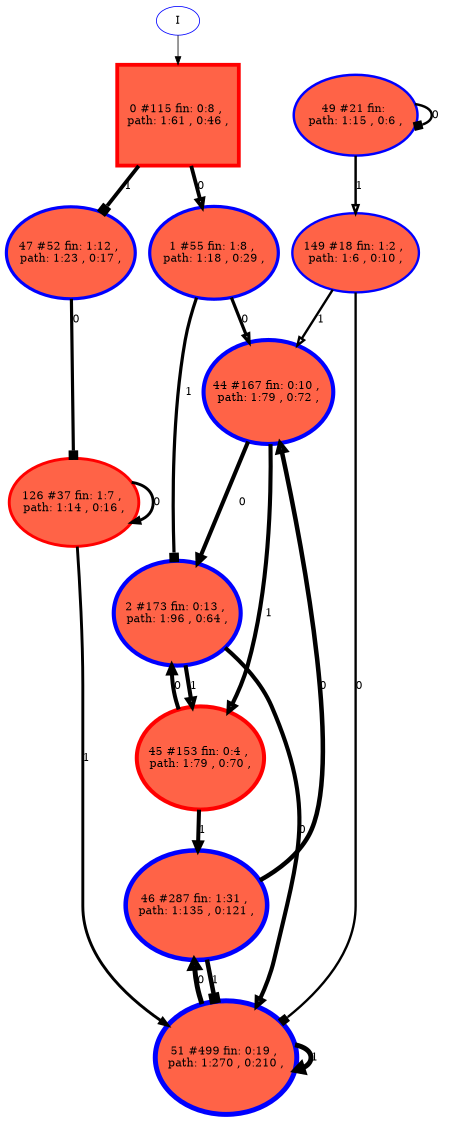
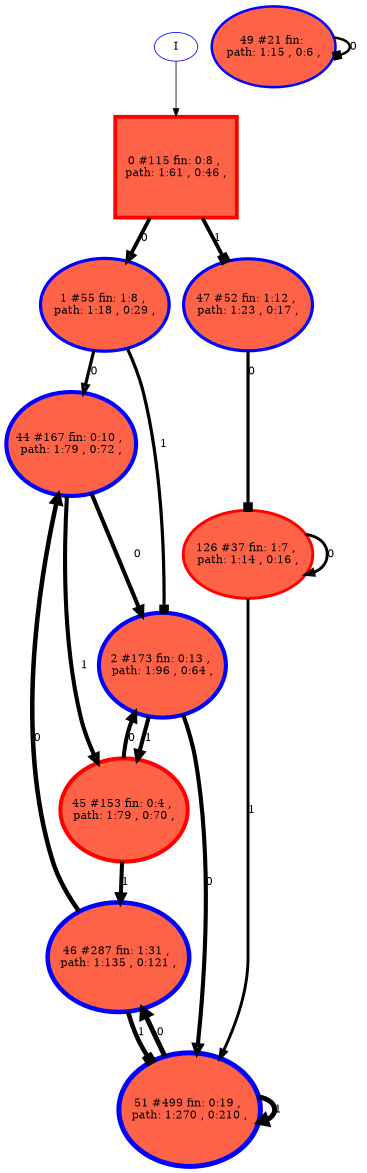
(356, 253) -> none
